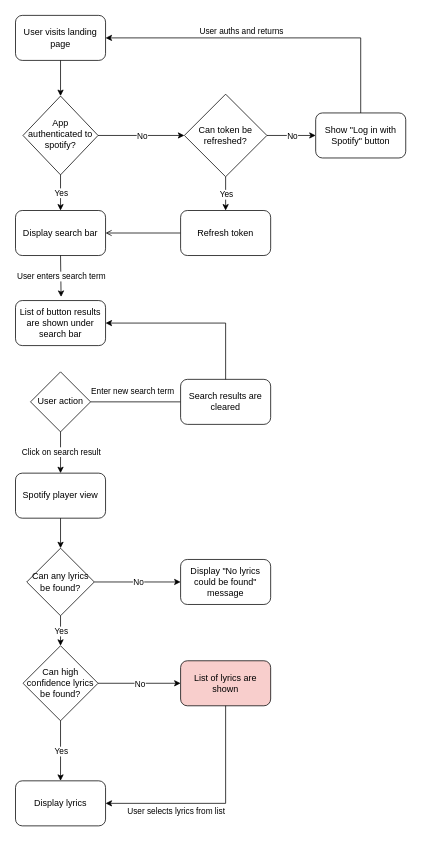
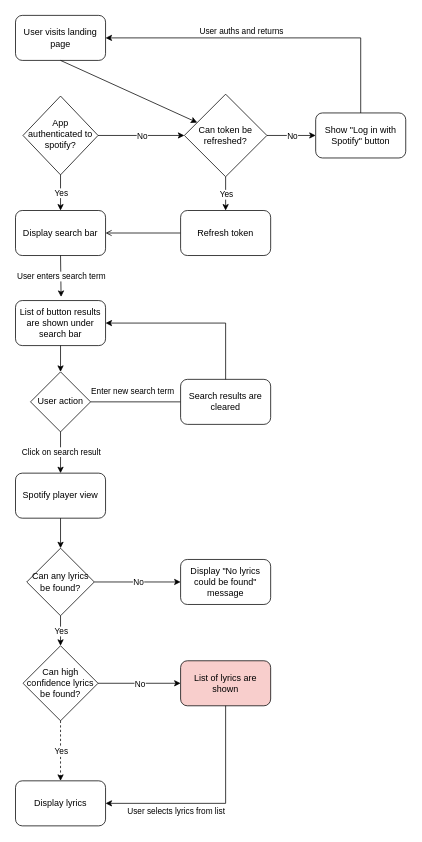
(60, 76) -> (126, 90)
none -> (60, 356)
(60, 734) -> (60, 734)
